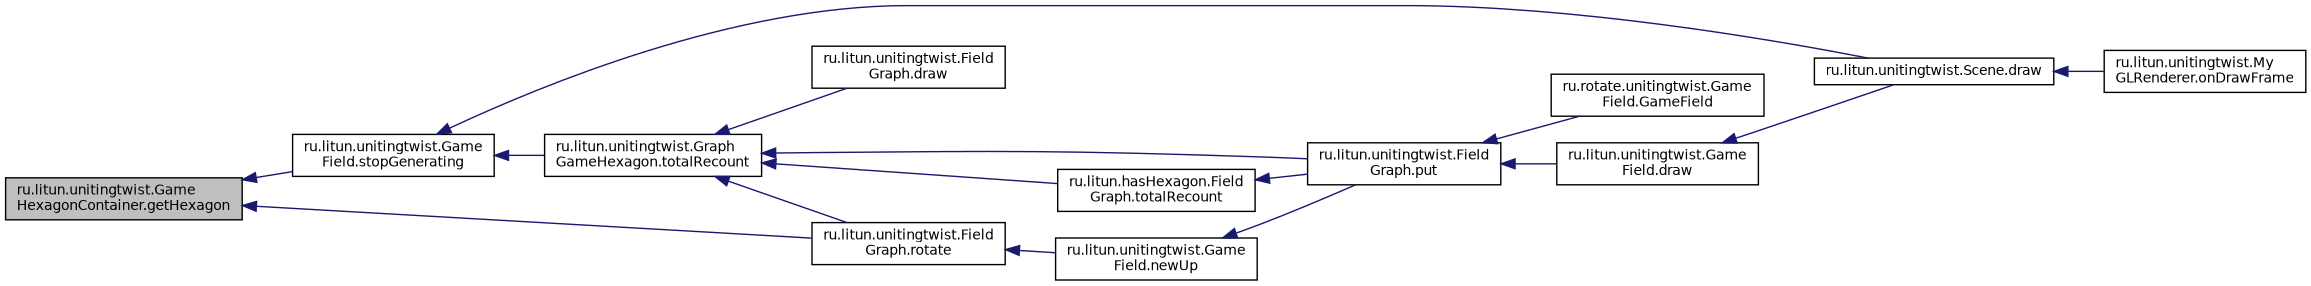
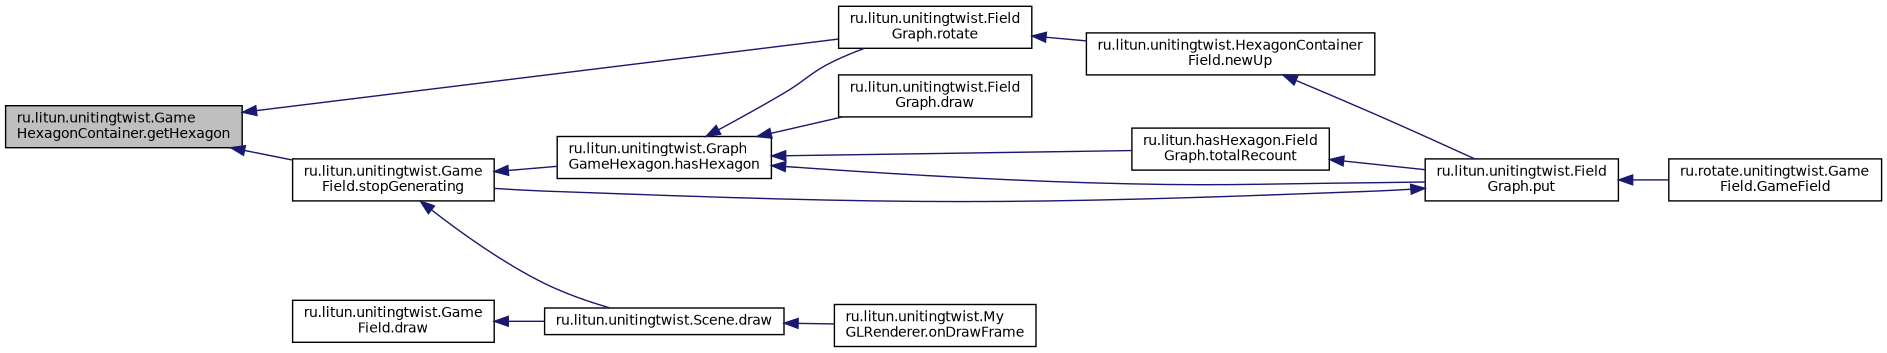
(653, 155) -> (664, 158)
(1536, 164) -> (953, 202)
(1156, 259) -> (1231, 54)
